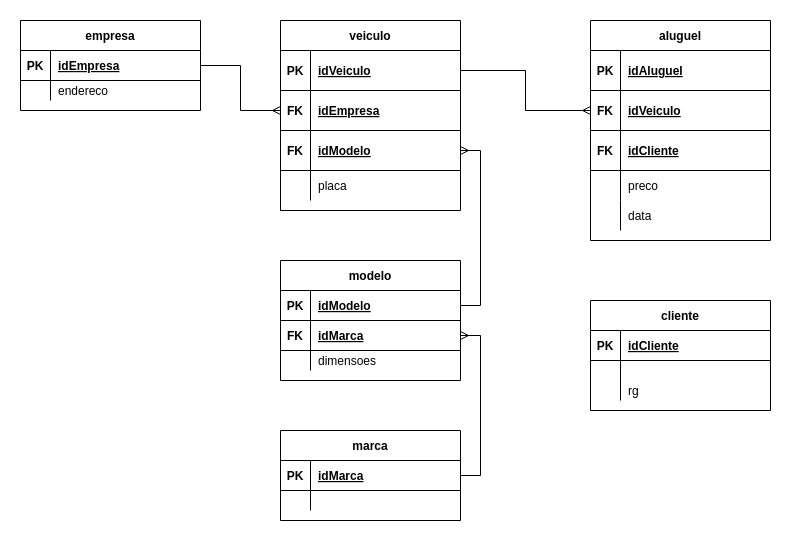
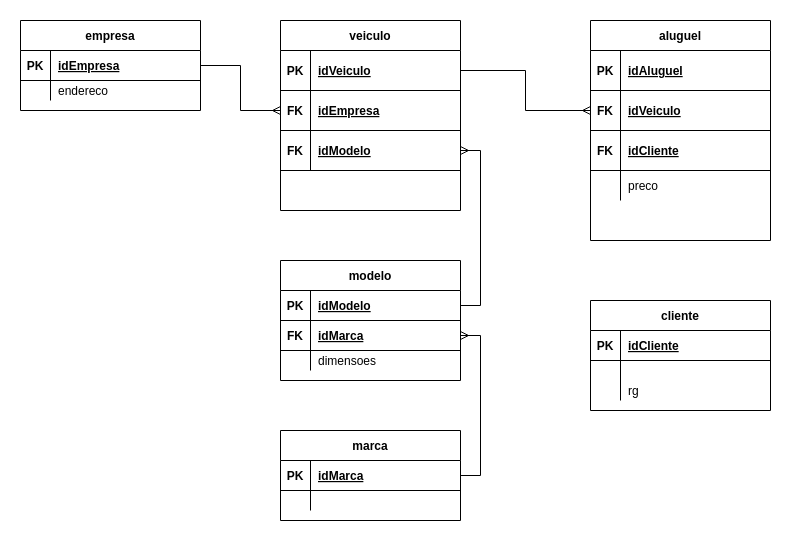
(386, 186) -> none
(696, 216) -> none
